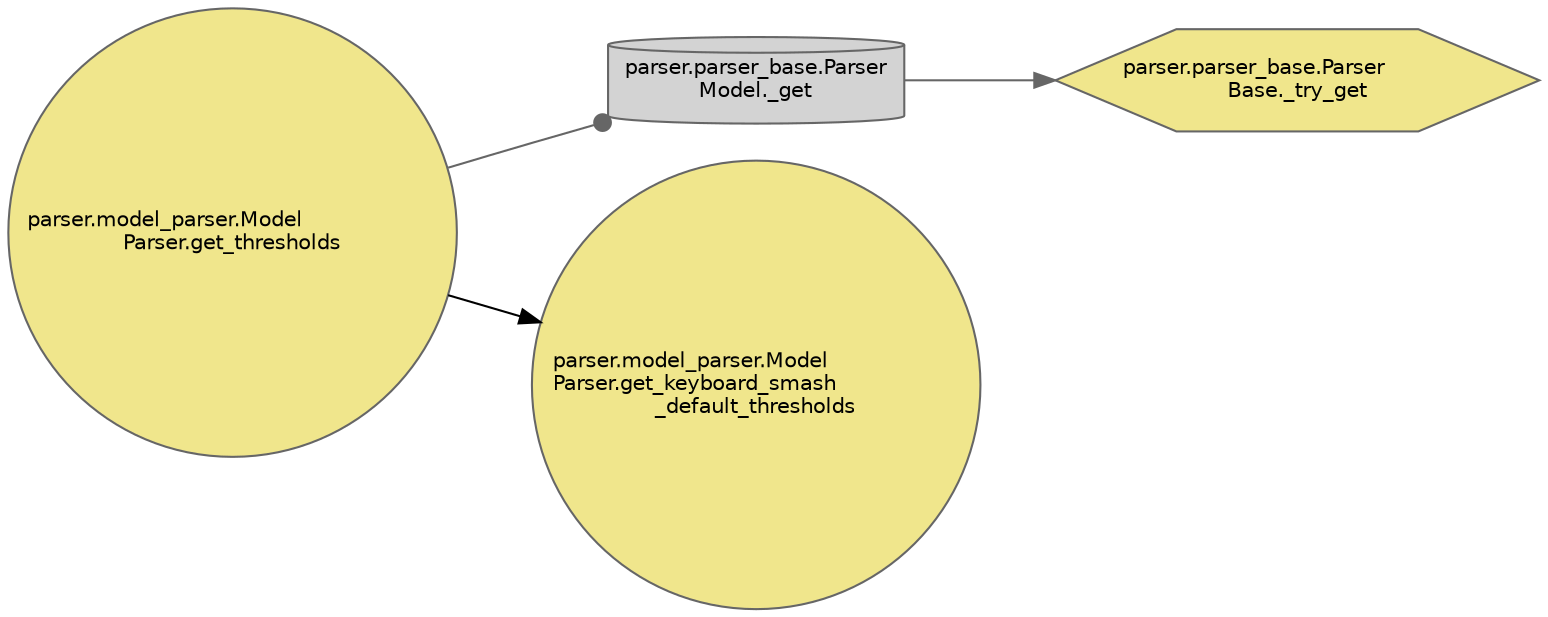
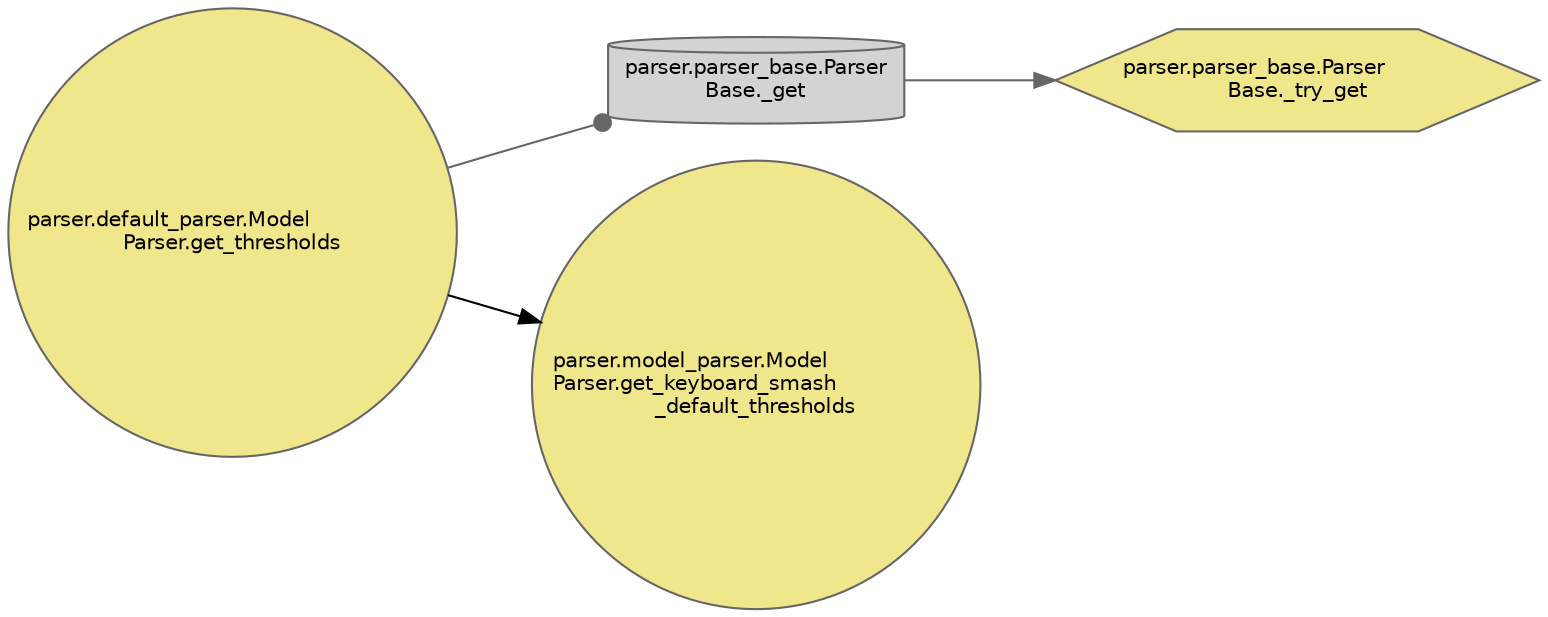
(756, 80) -> (756, 80)
(233, 233) -> (233, 233)
